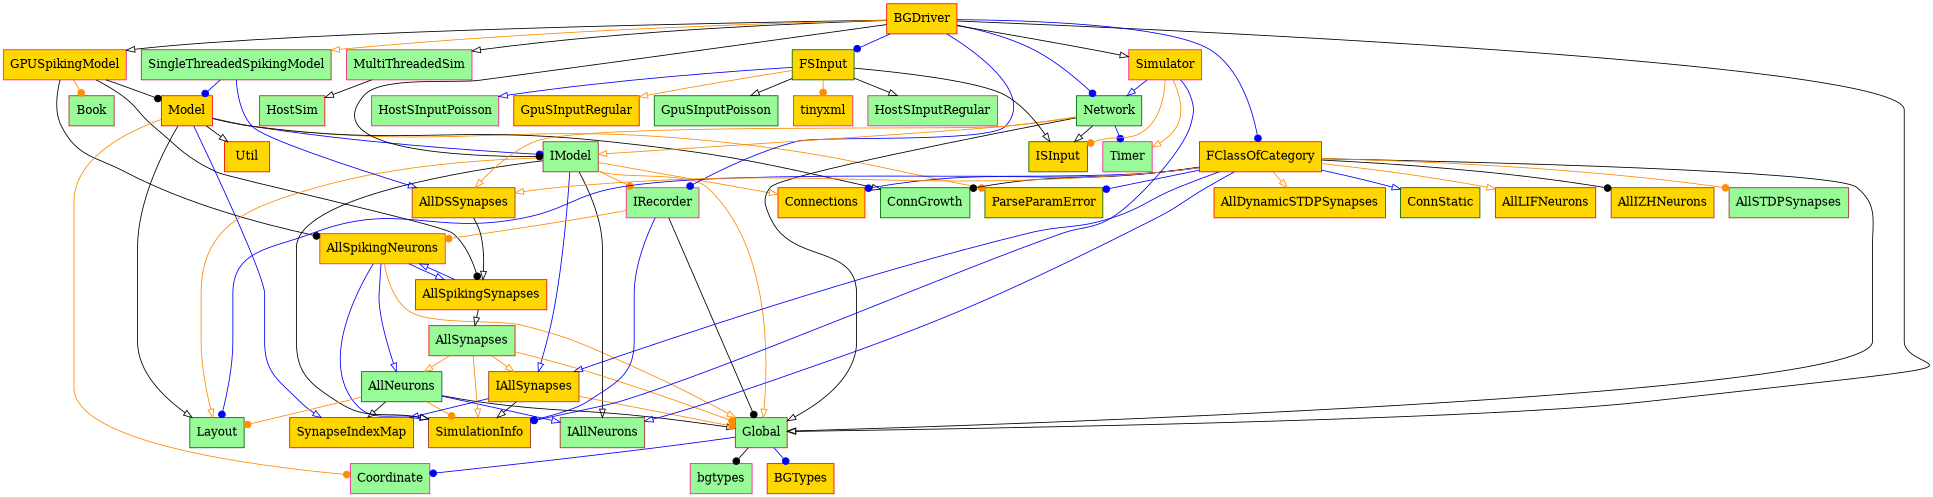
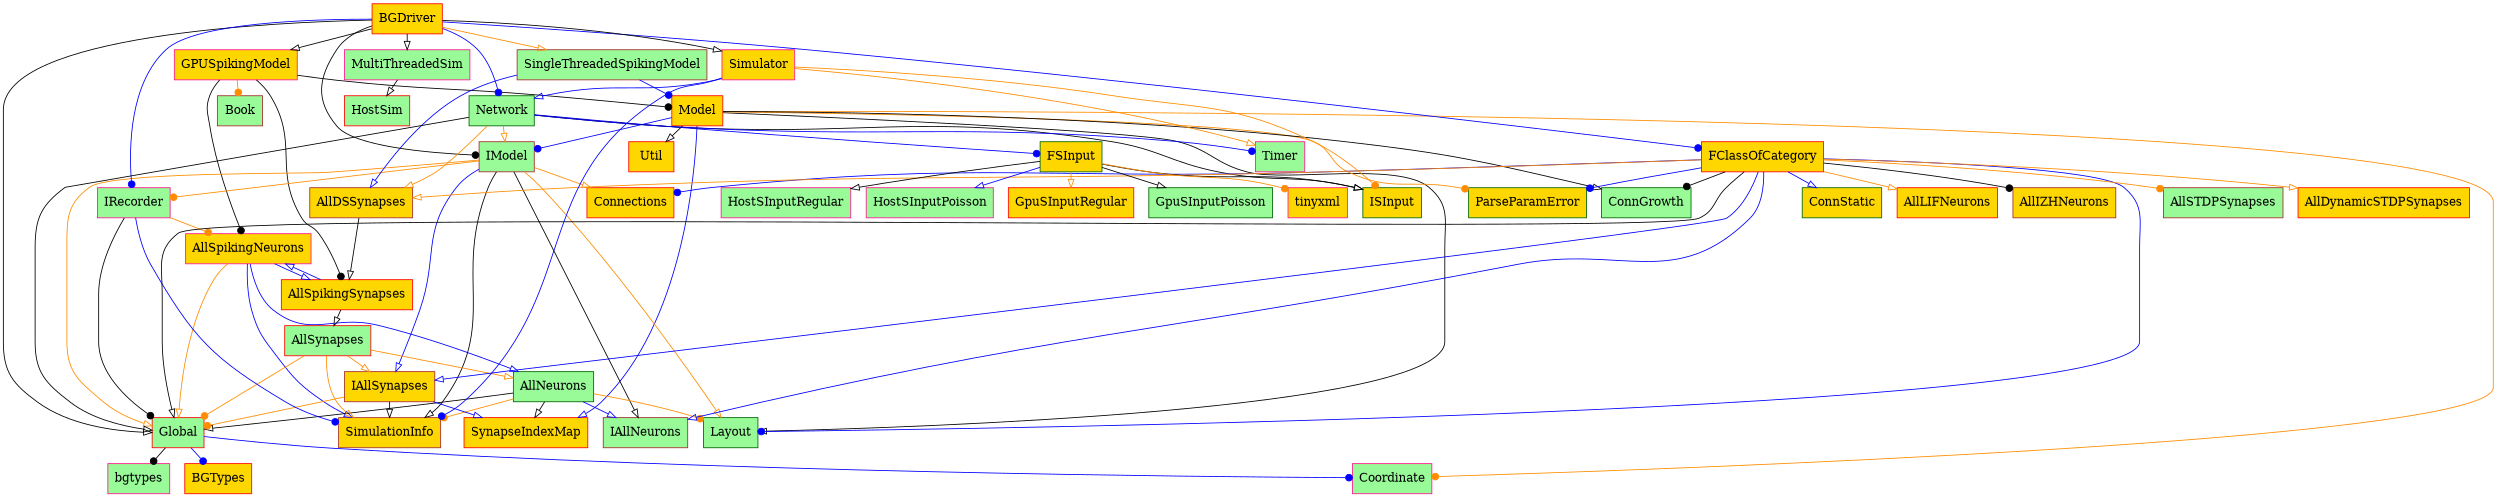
(875, 41) -> (796, 136)
